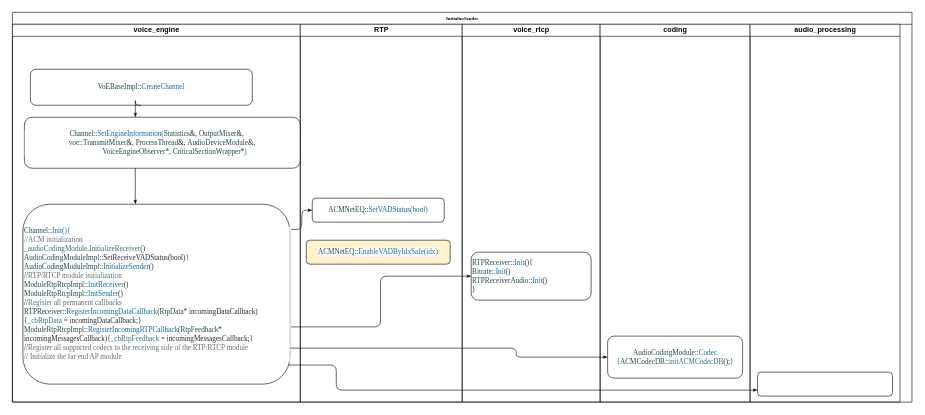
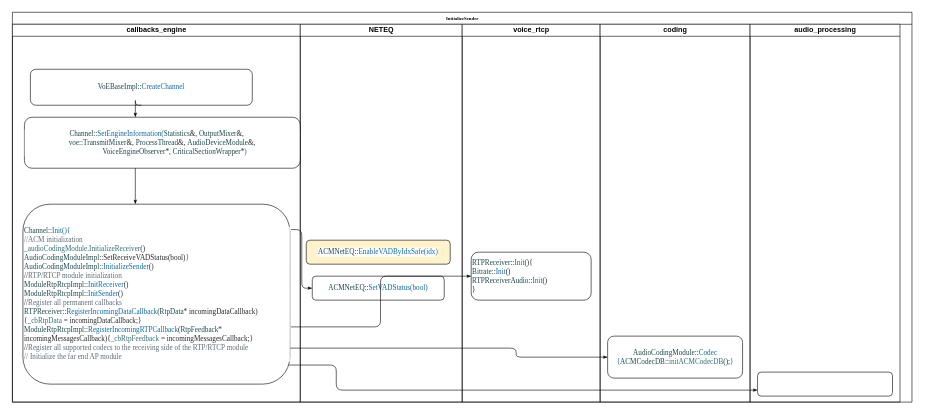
(157, 30) -> (157, 30)
(382, 30) -> (382, 30)
(378, 210) -> (378, 288)
